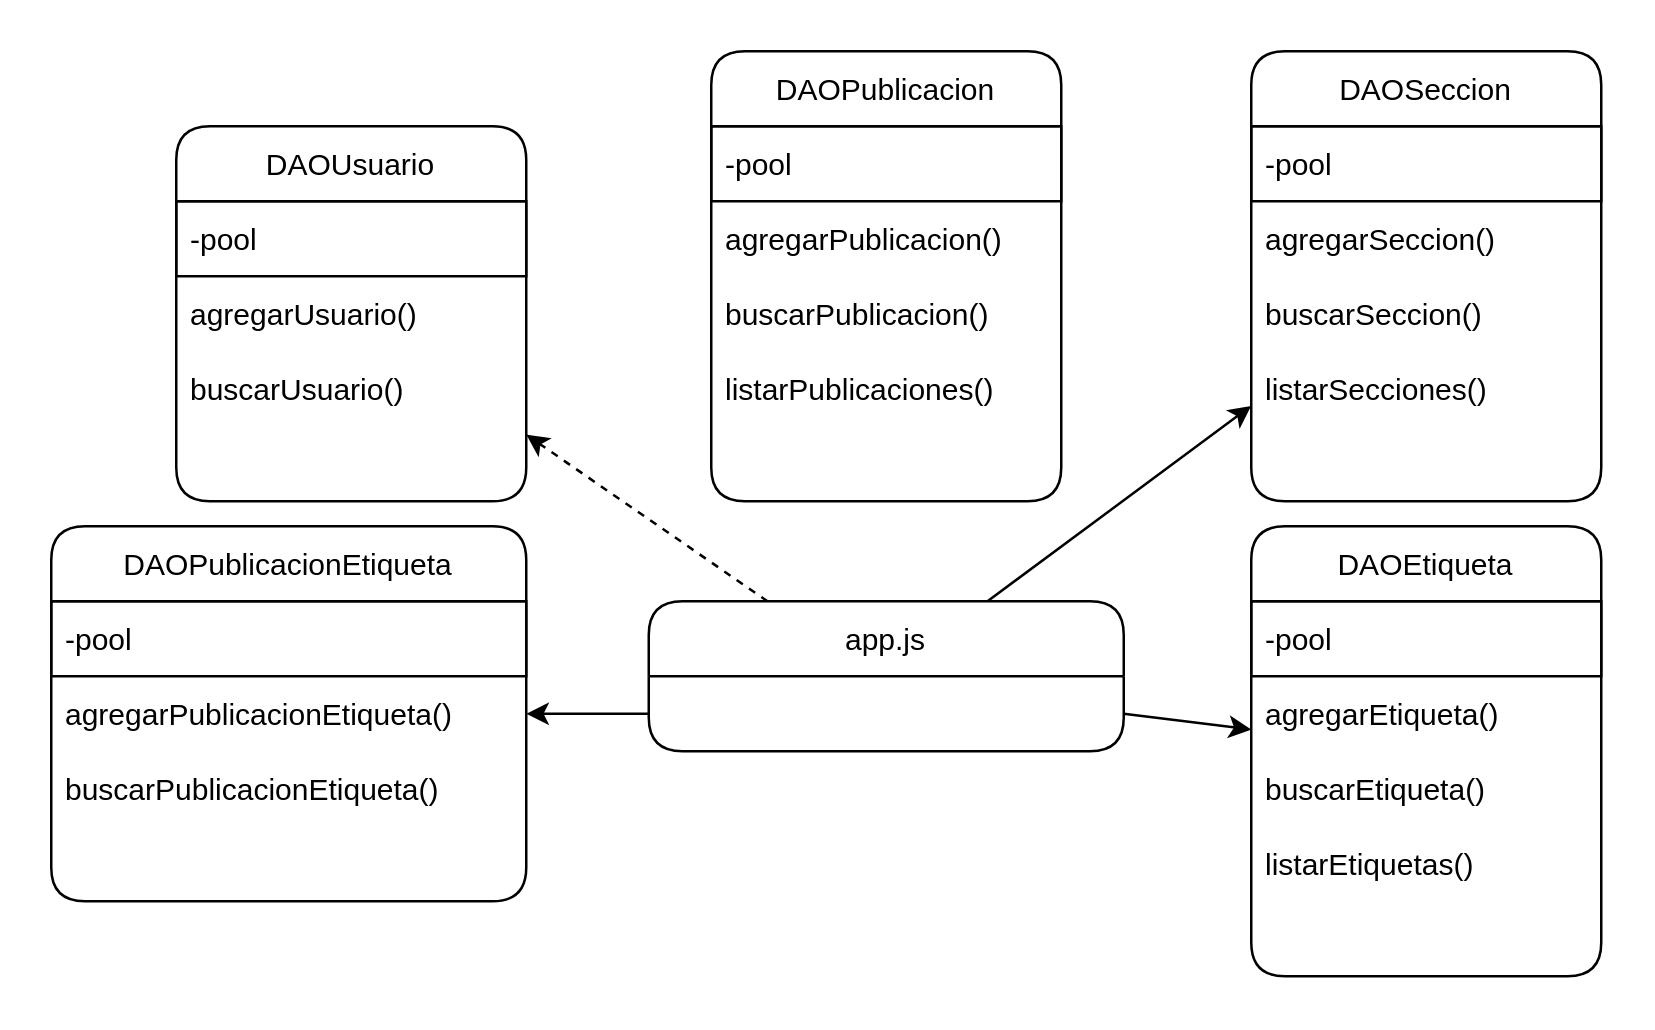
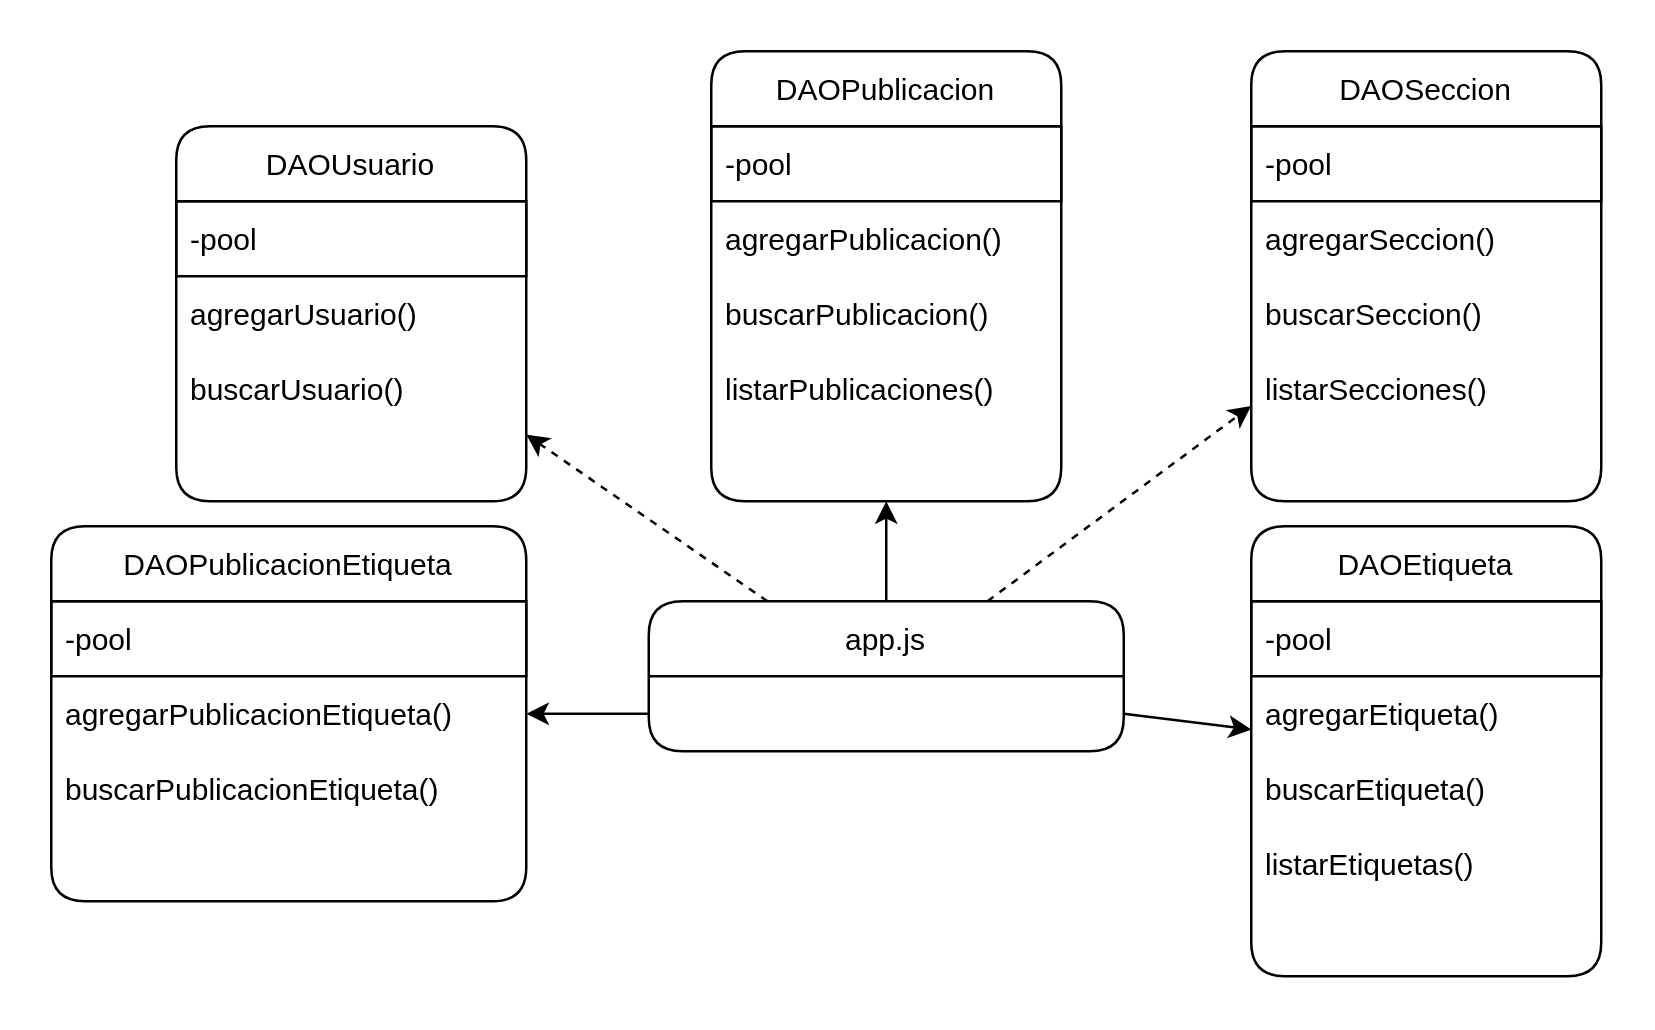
(1115, 507) -> (1115, 507)
none -> (886, 559)
